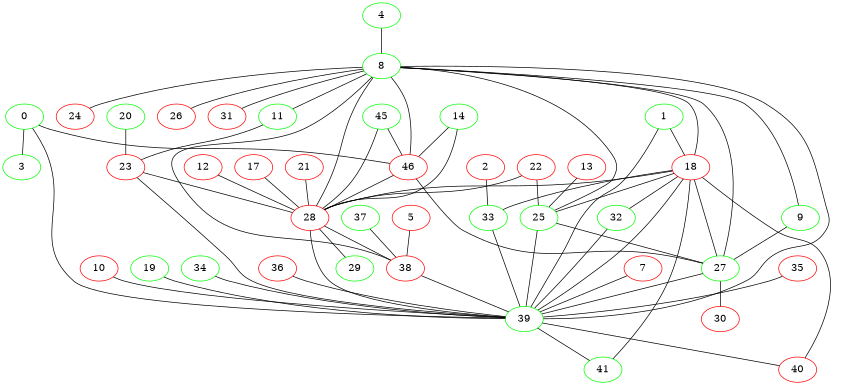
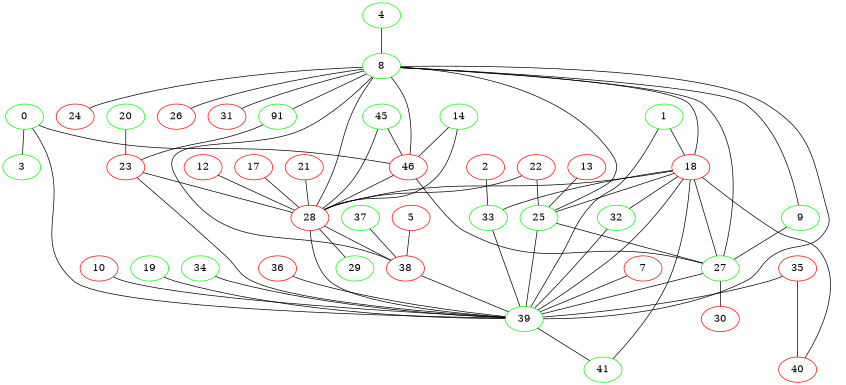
(278, 117) -> (278, 117)
(661, 344) -> (798, 319)
